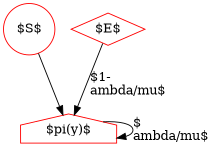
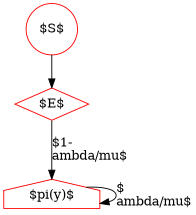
(49, 80) -> (52, 67)
